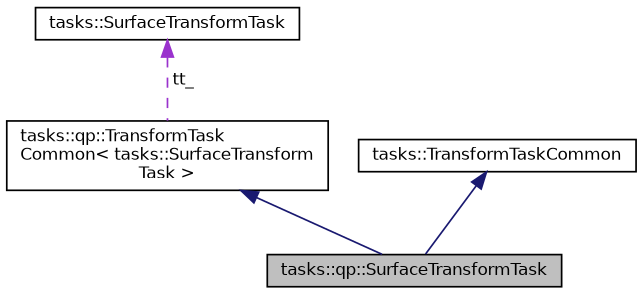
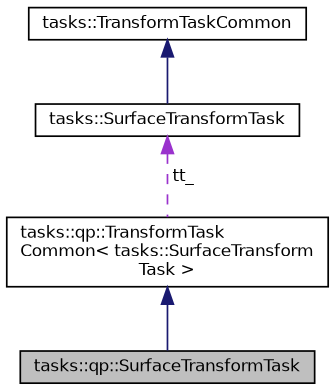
(451, 220) -> (167, 80)
